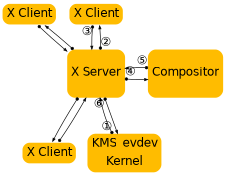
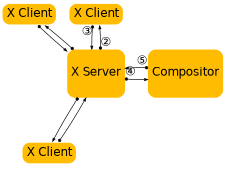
(124, 153) -> none
